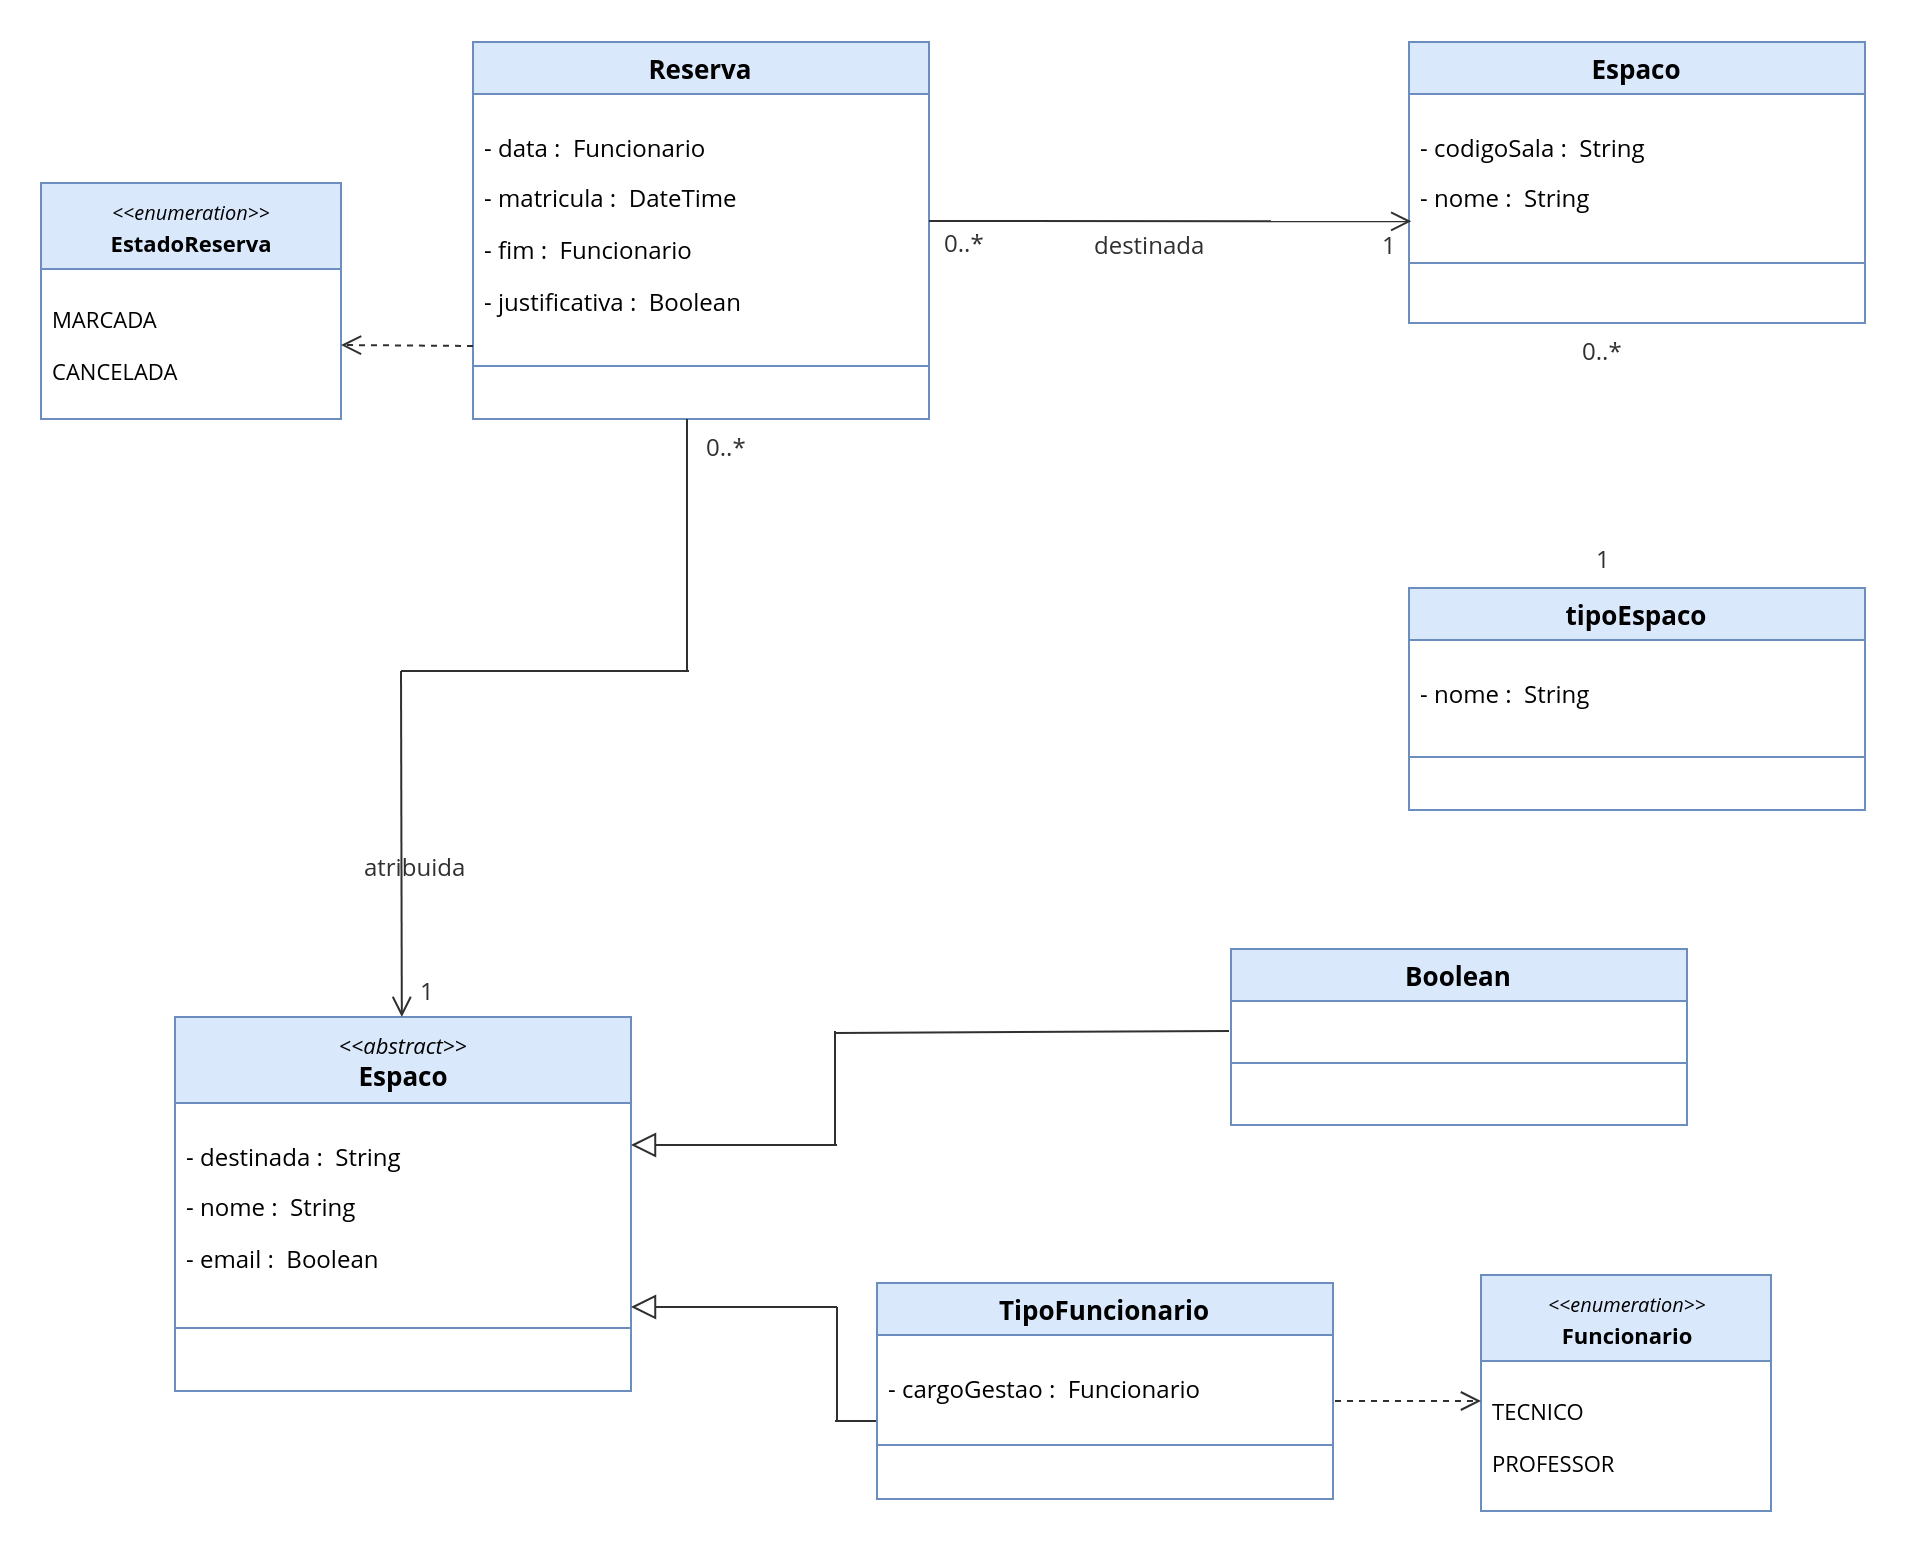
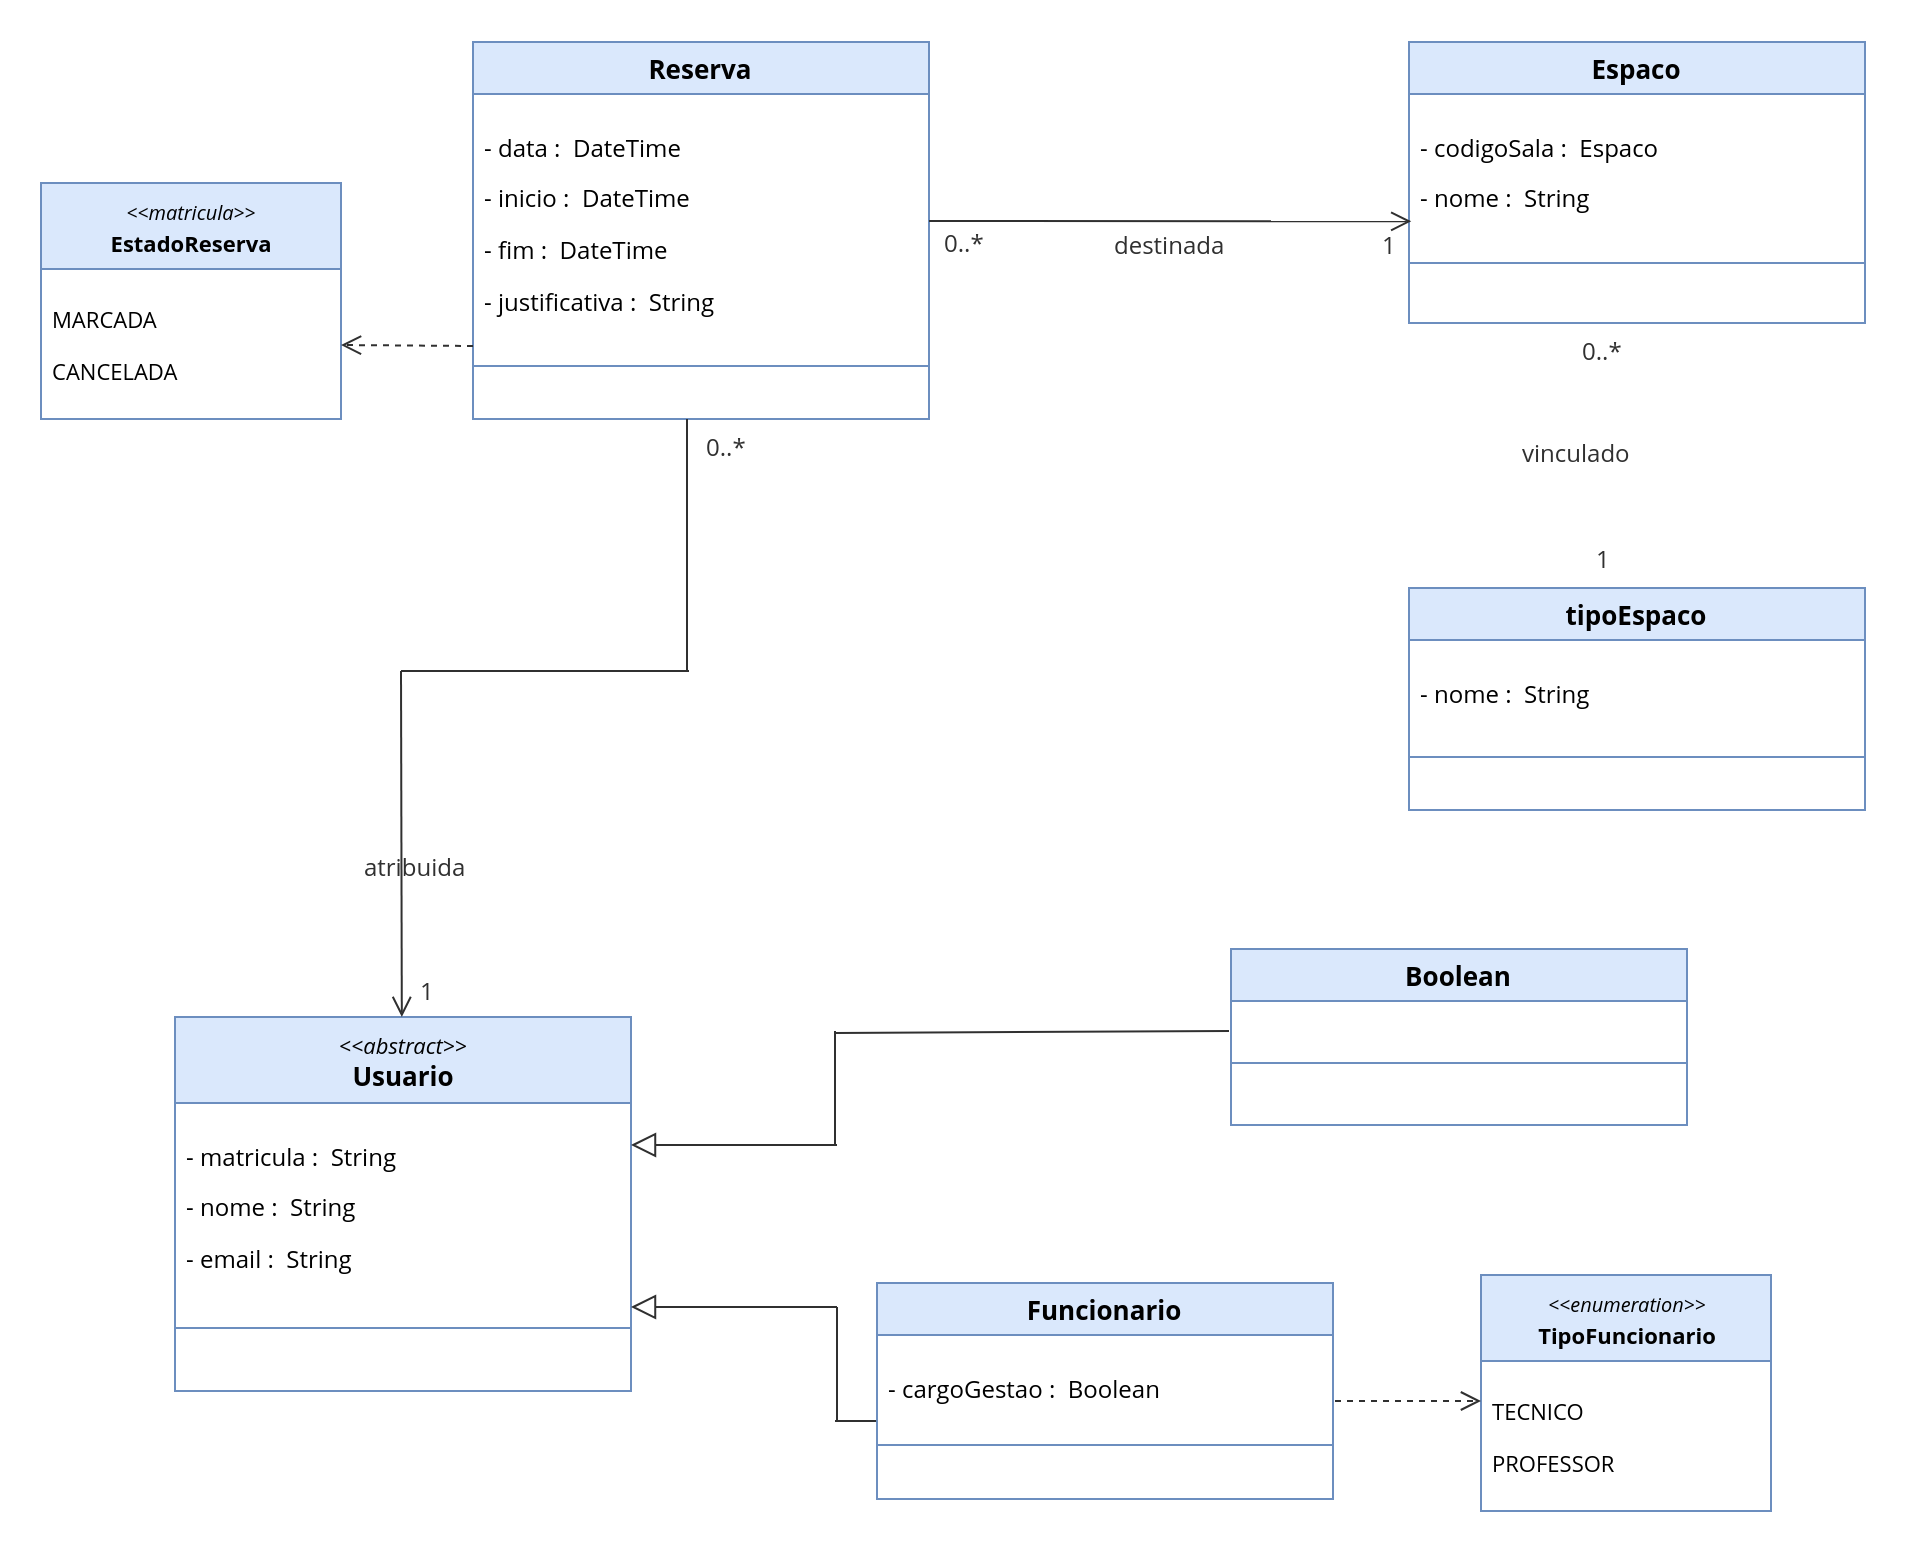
(606, 149) -> (589, 149)
(1546, 149) -> (1549, 149)
(617, 199) -> (593, 199)
(192, 228) -> (192, 228)
(1154, 241) -> (1174, 241)
(597, 251) -> (580, 251)
(634, 303) -> (627, 303)
none -> (1574, 450)
(404, 1062) -> (404, 1062)
(308, 1158) -> (305, 1158)
(285, 1260) -> (278, 1260)
(1104, 1311) -> (1104, 1311)
(1628, 1320) -> (1628, 1320)
(1057, 1390) -> (1034, 1390)
